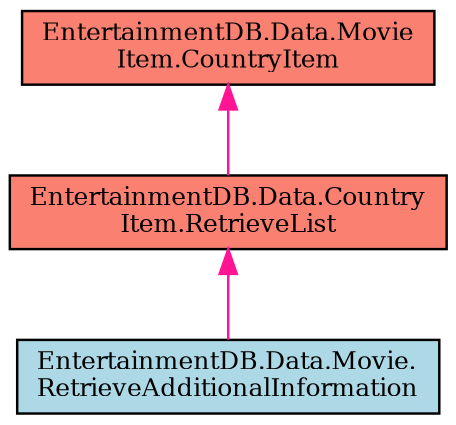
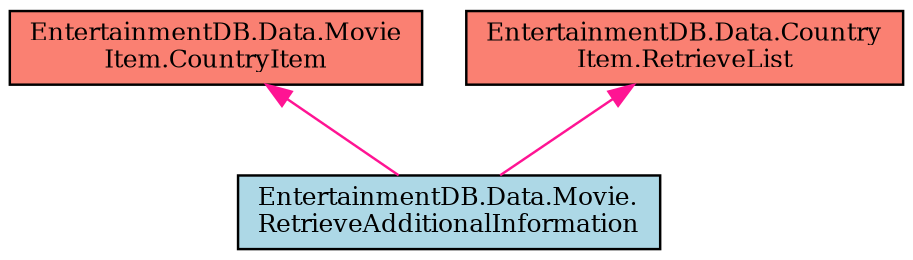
(228, 143) -> (343, 137)
